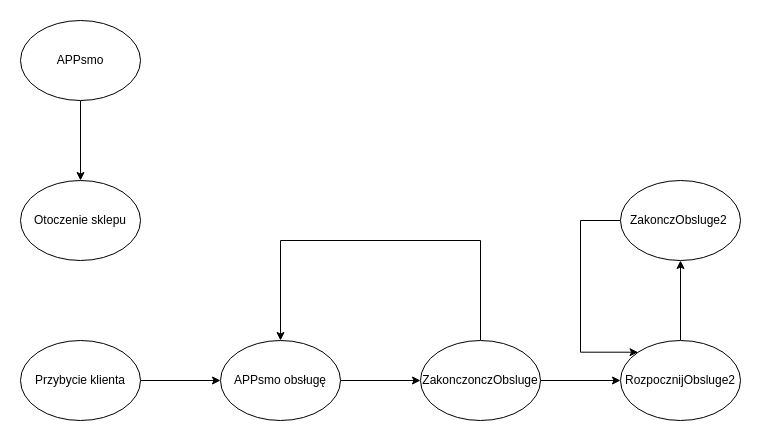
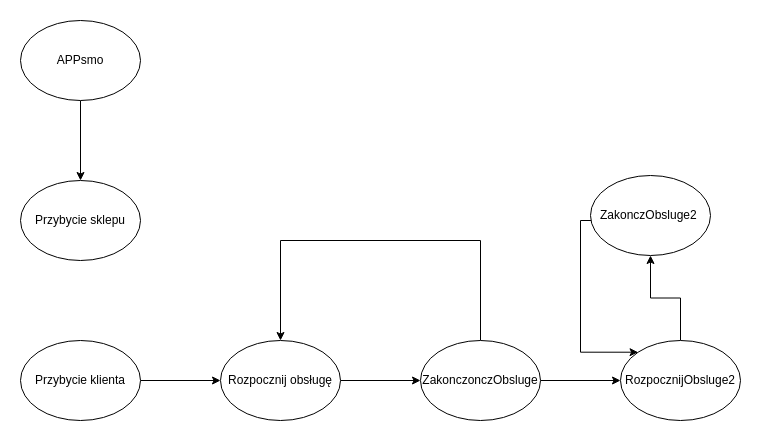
(81, 221) -> (81, 221)
(681, 221) -> (651, 216)
(281, 381) -> (281, 381)
